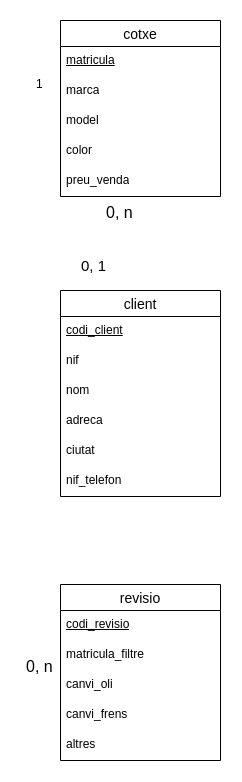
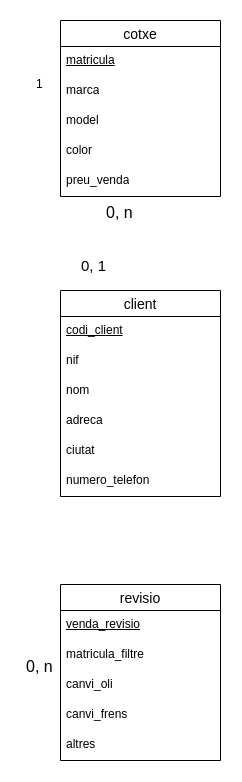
(100, 481) -> (112, 481)
(102, 625) -> (107, 625)
